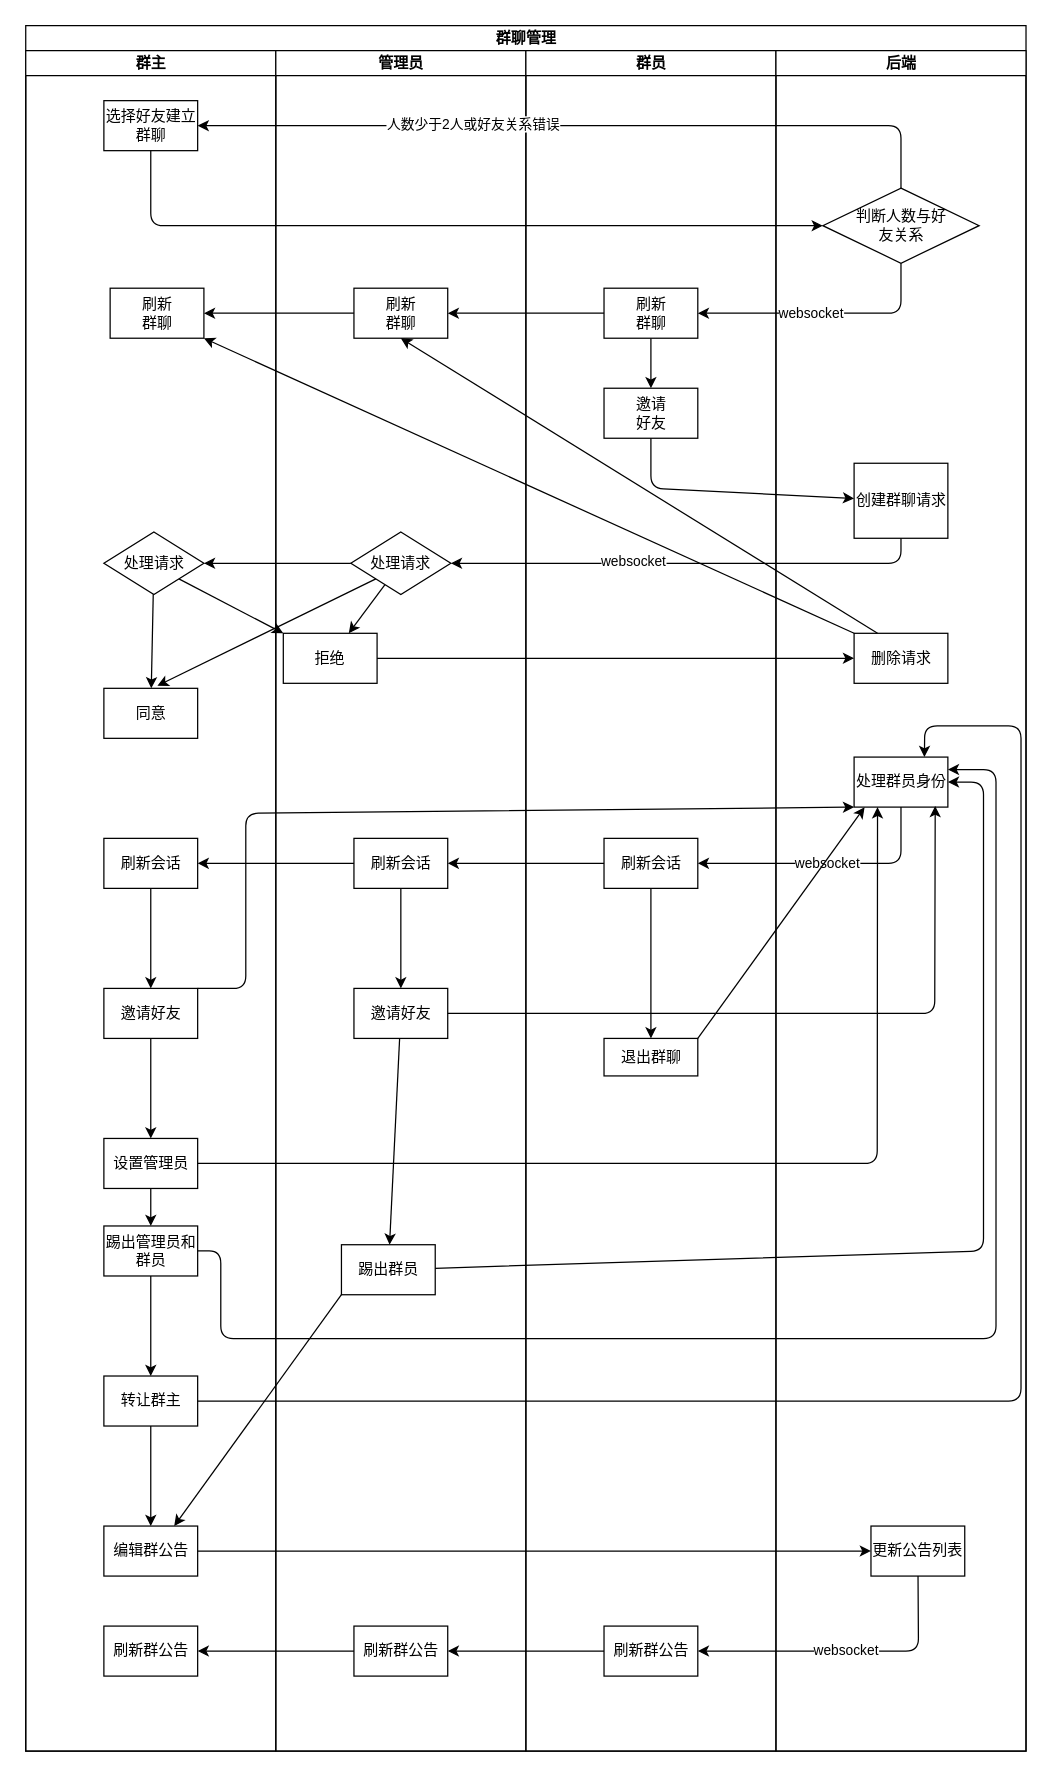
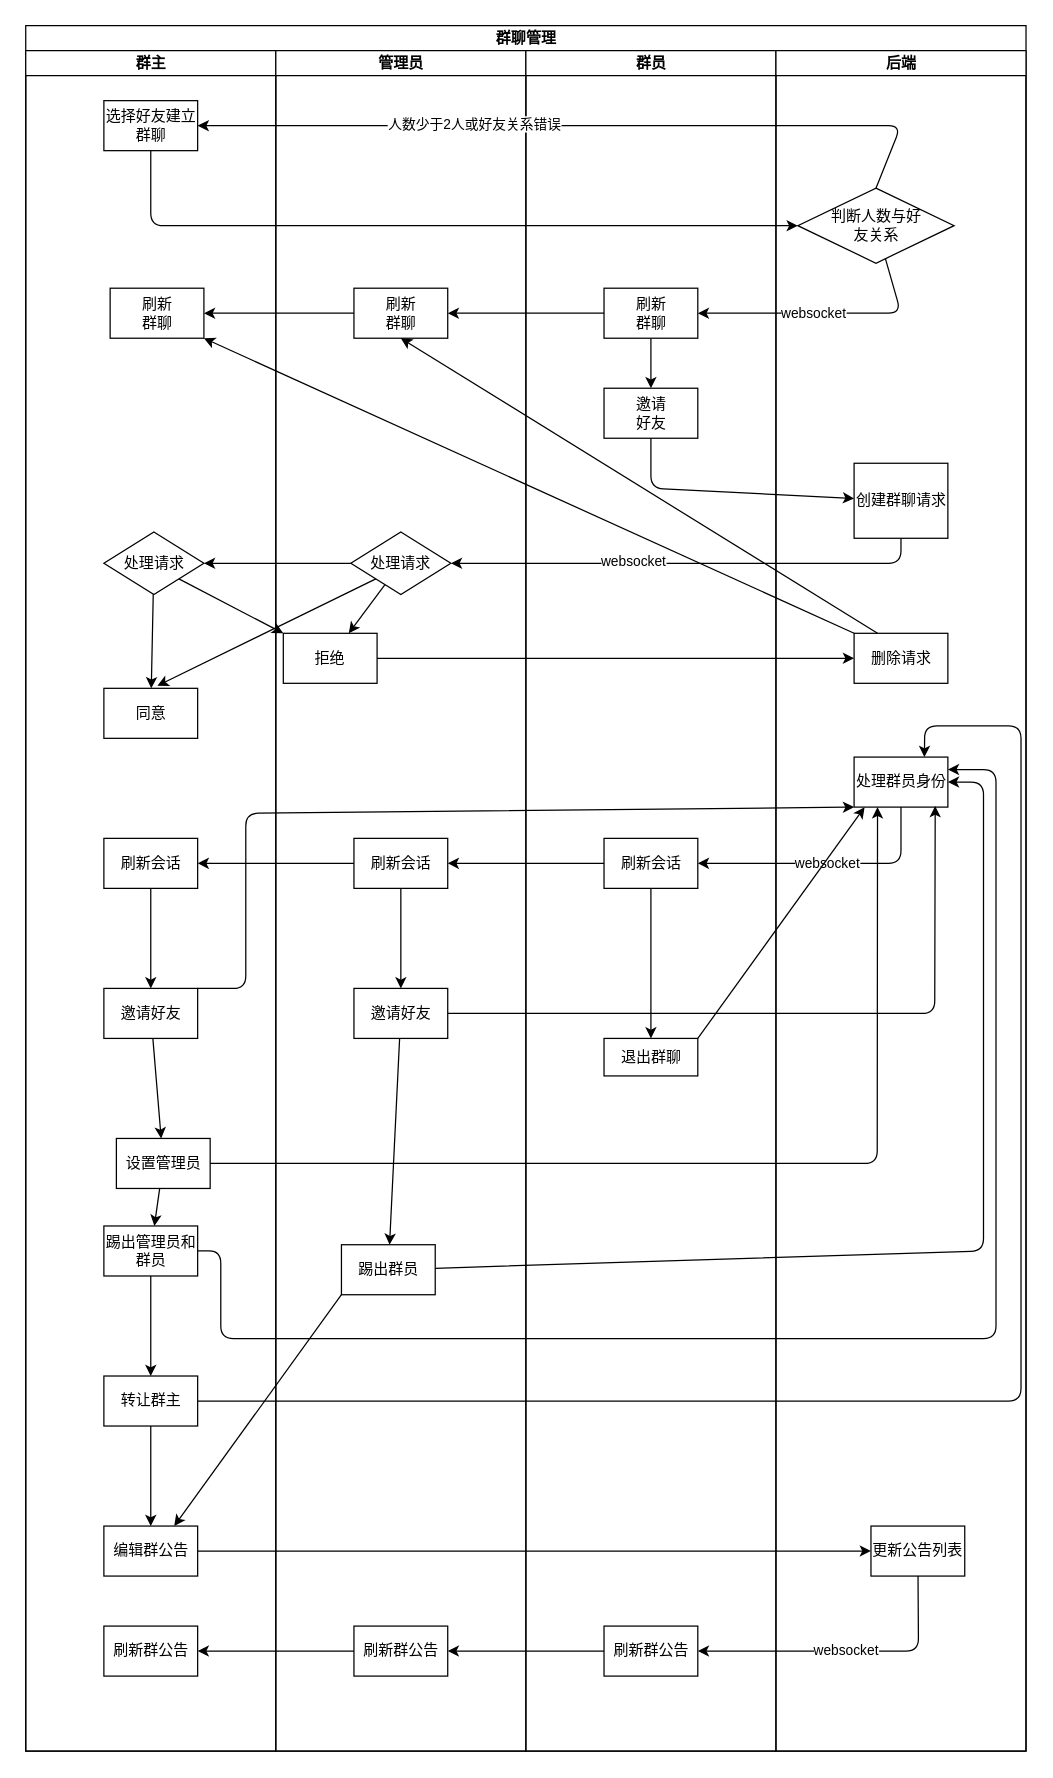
(901, 226) -> (876, 226)
(151, 1163) -> (163, 1163)
